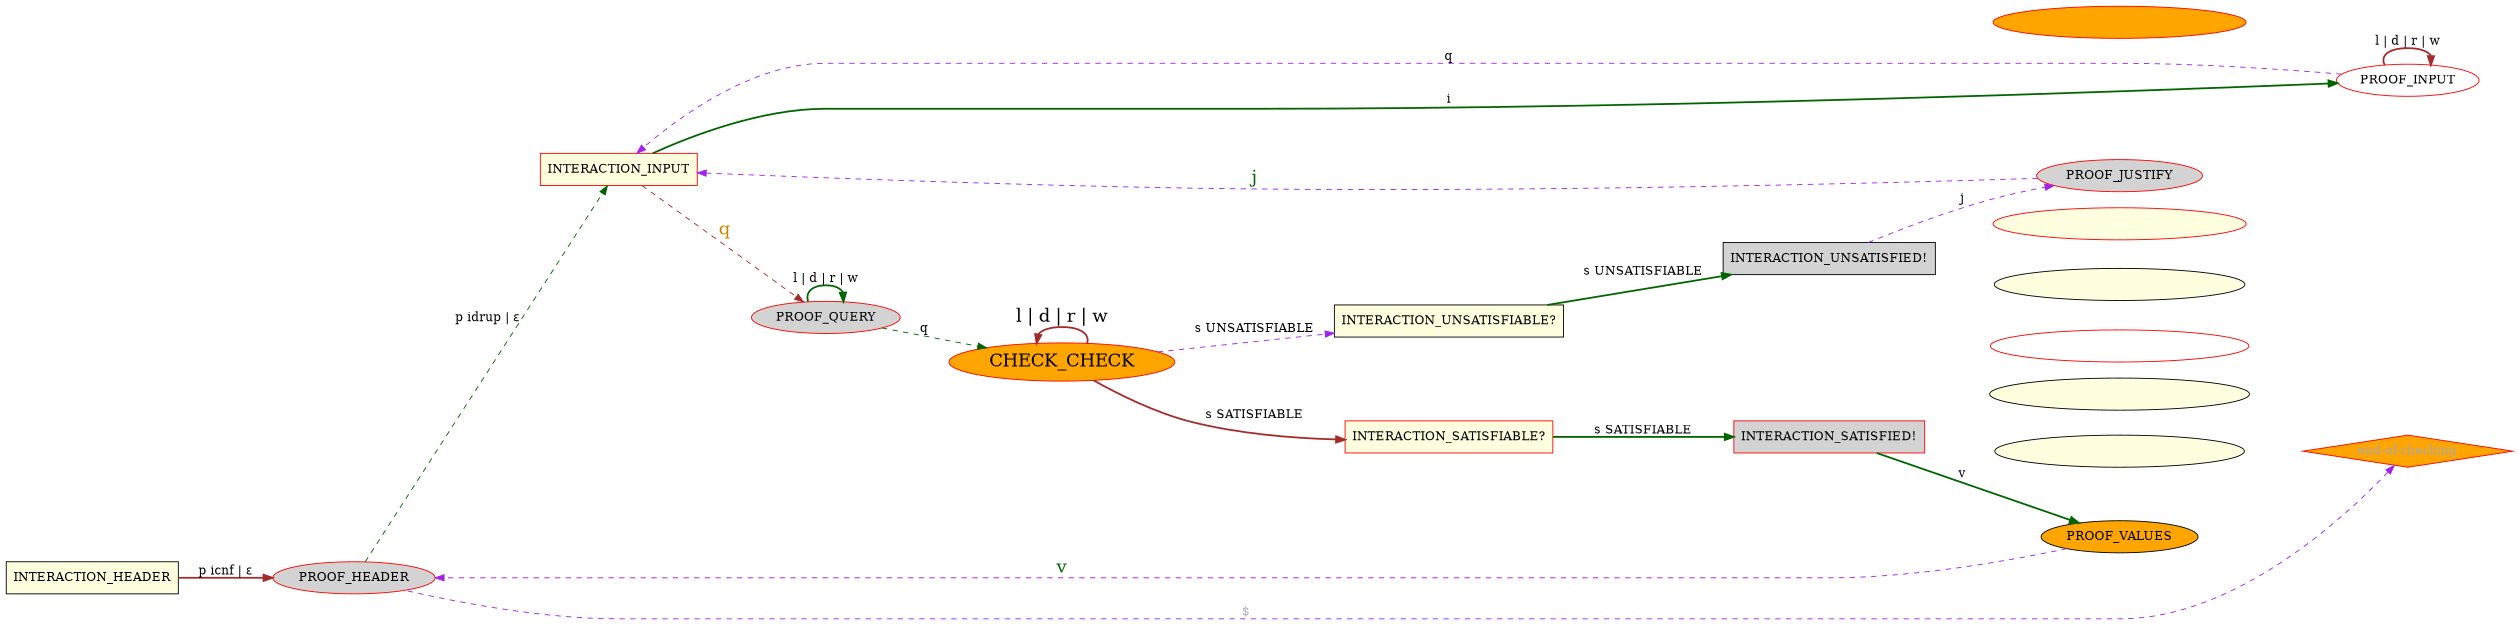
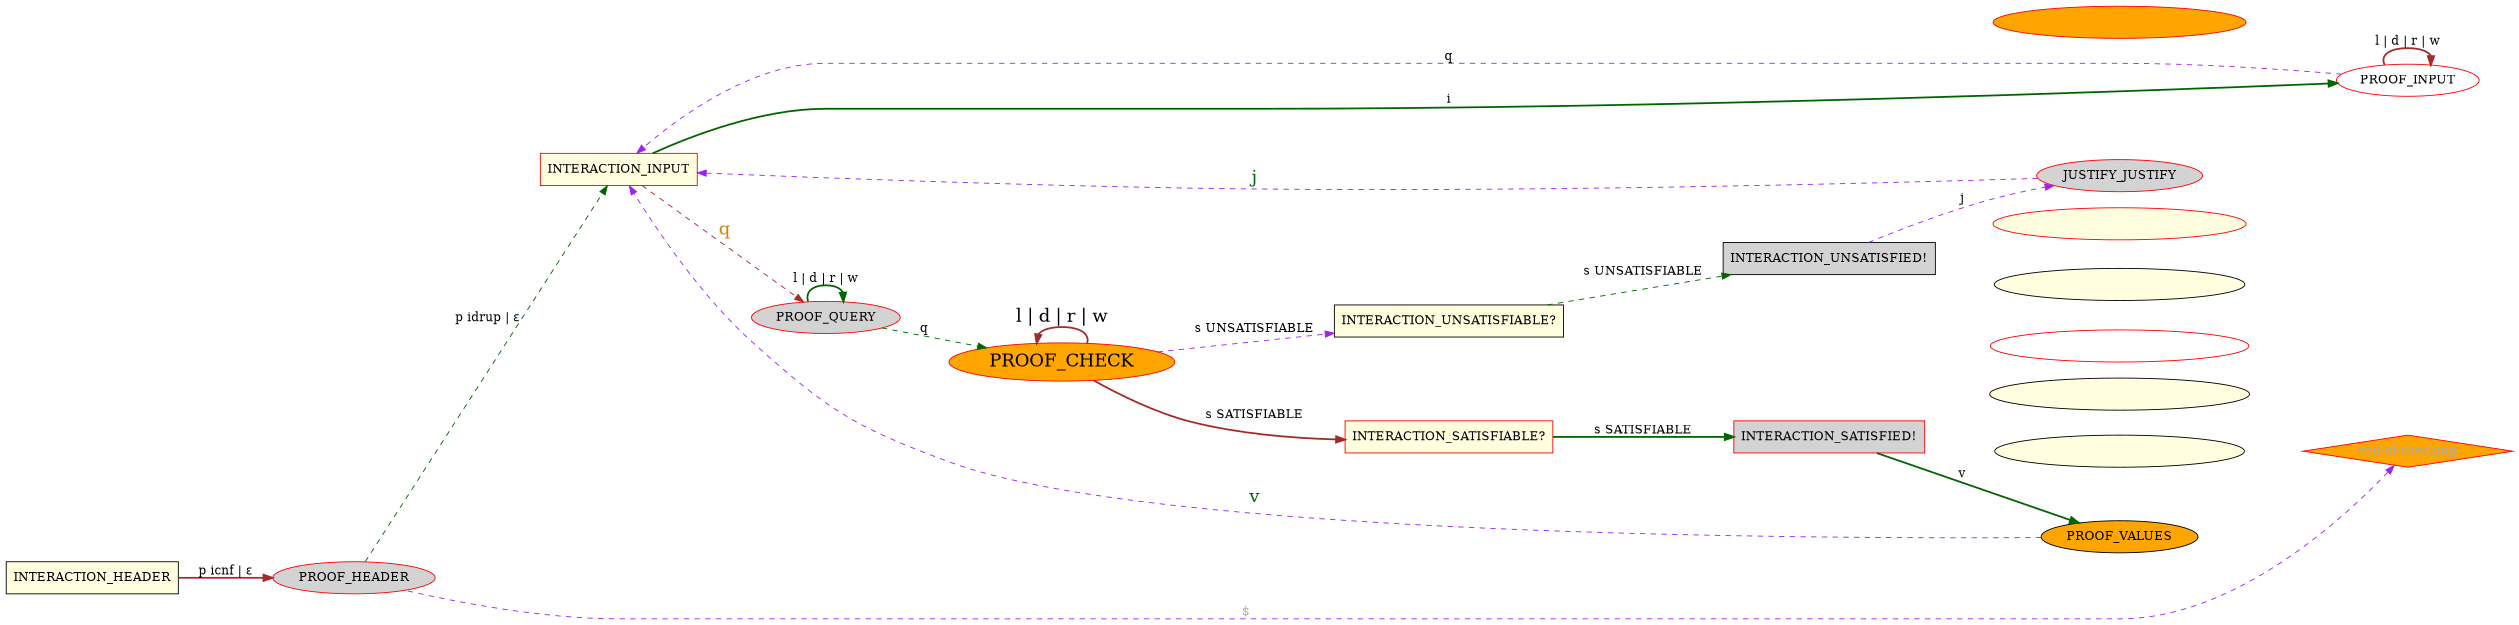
(2120, 176) -> (2120, 176)
(1643, 289) -> (1643, 289)
(1062, 362) -> (1062, 362)
(1257, 578) -> (1281, 515)
